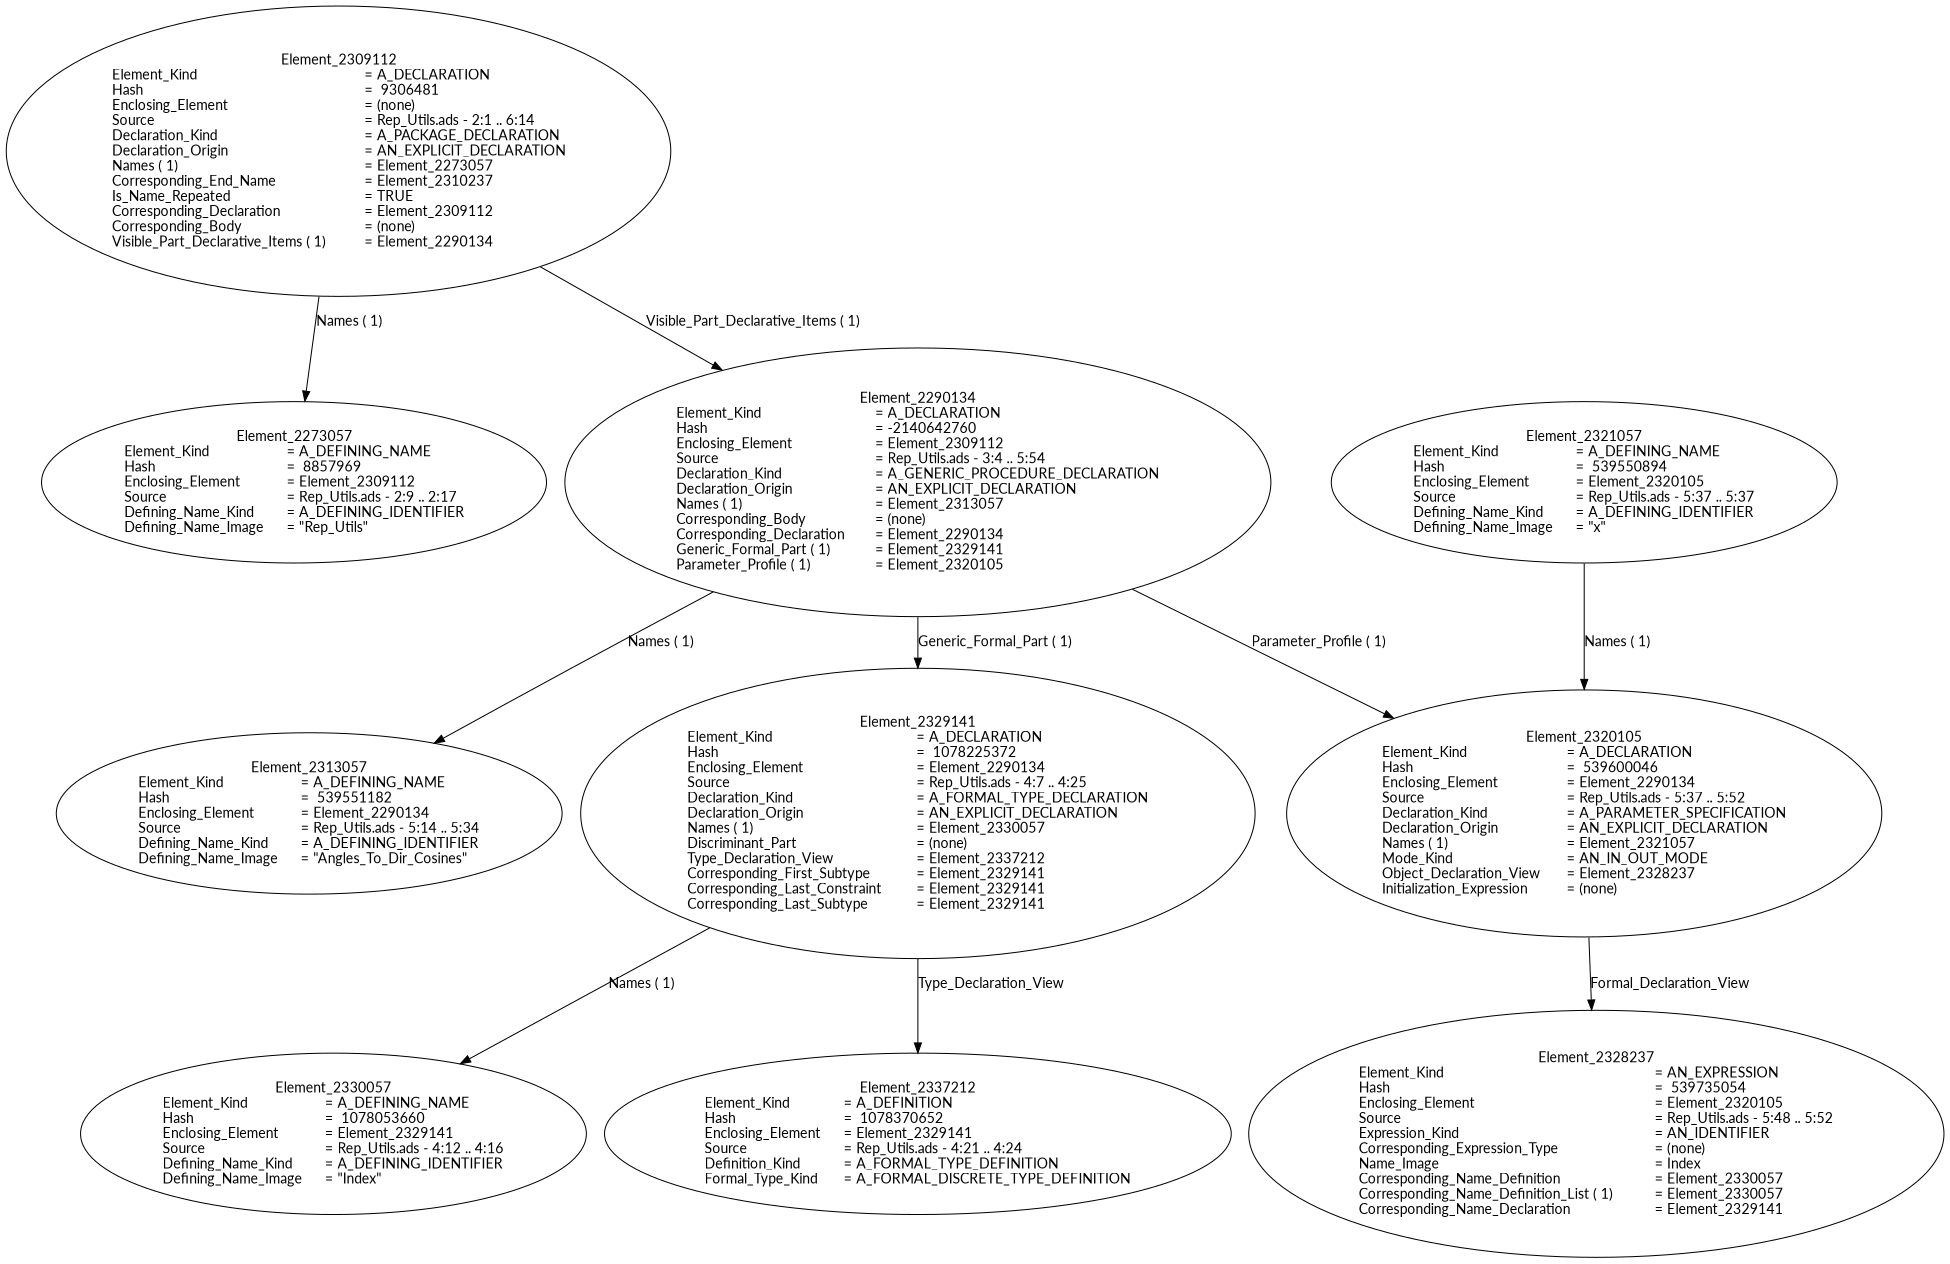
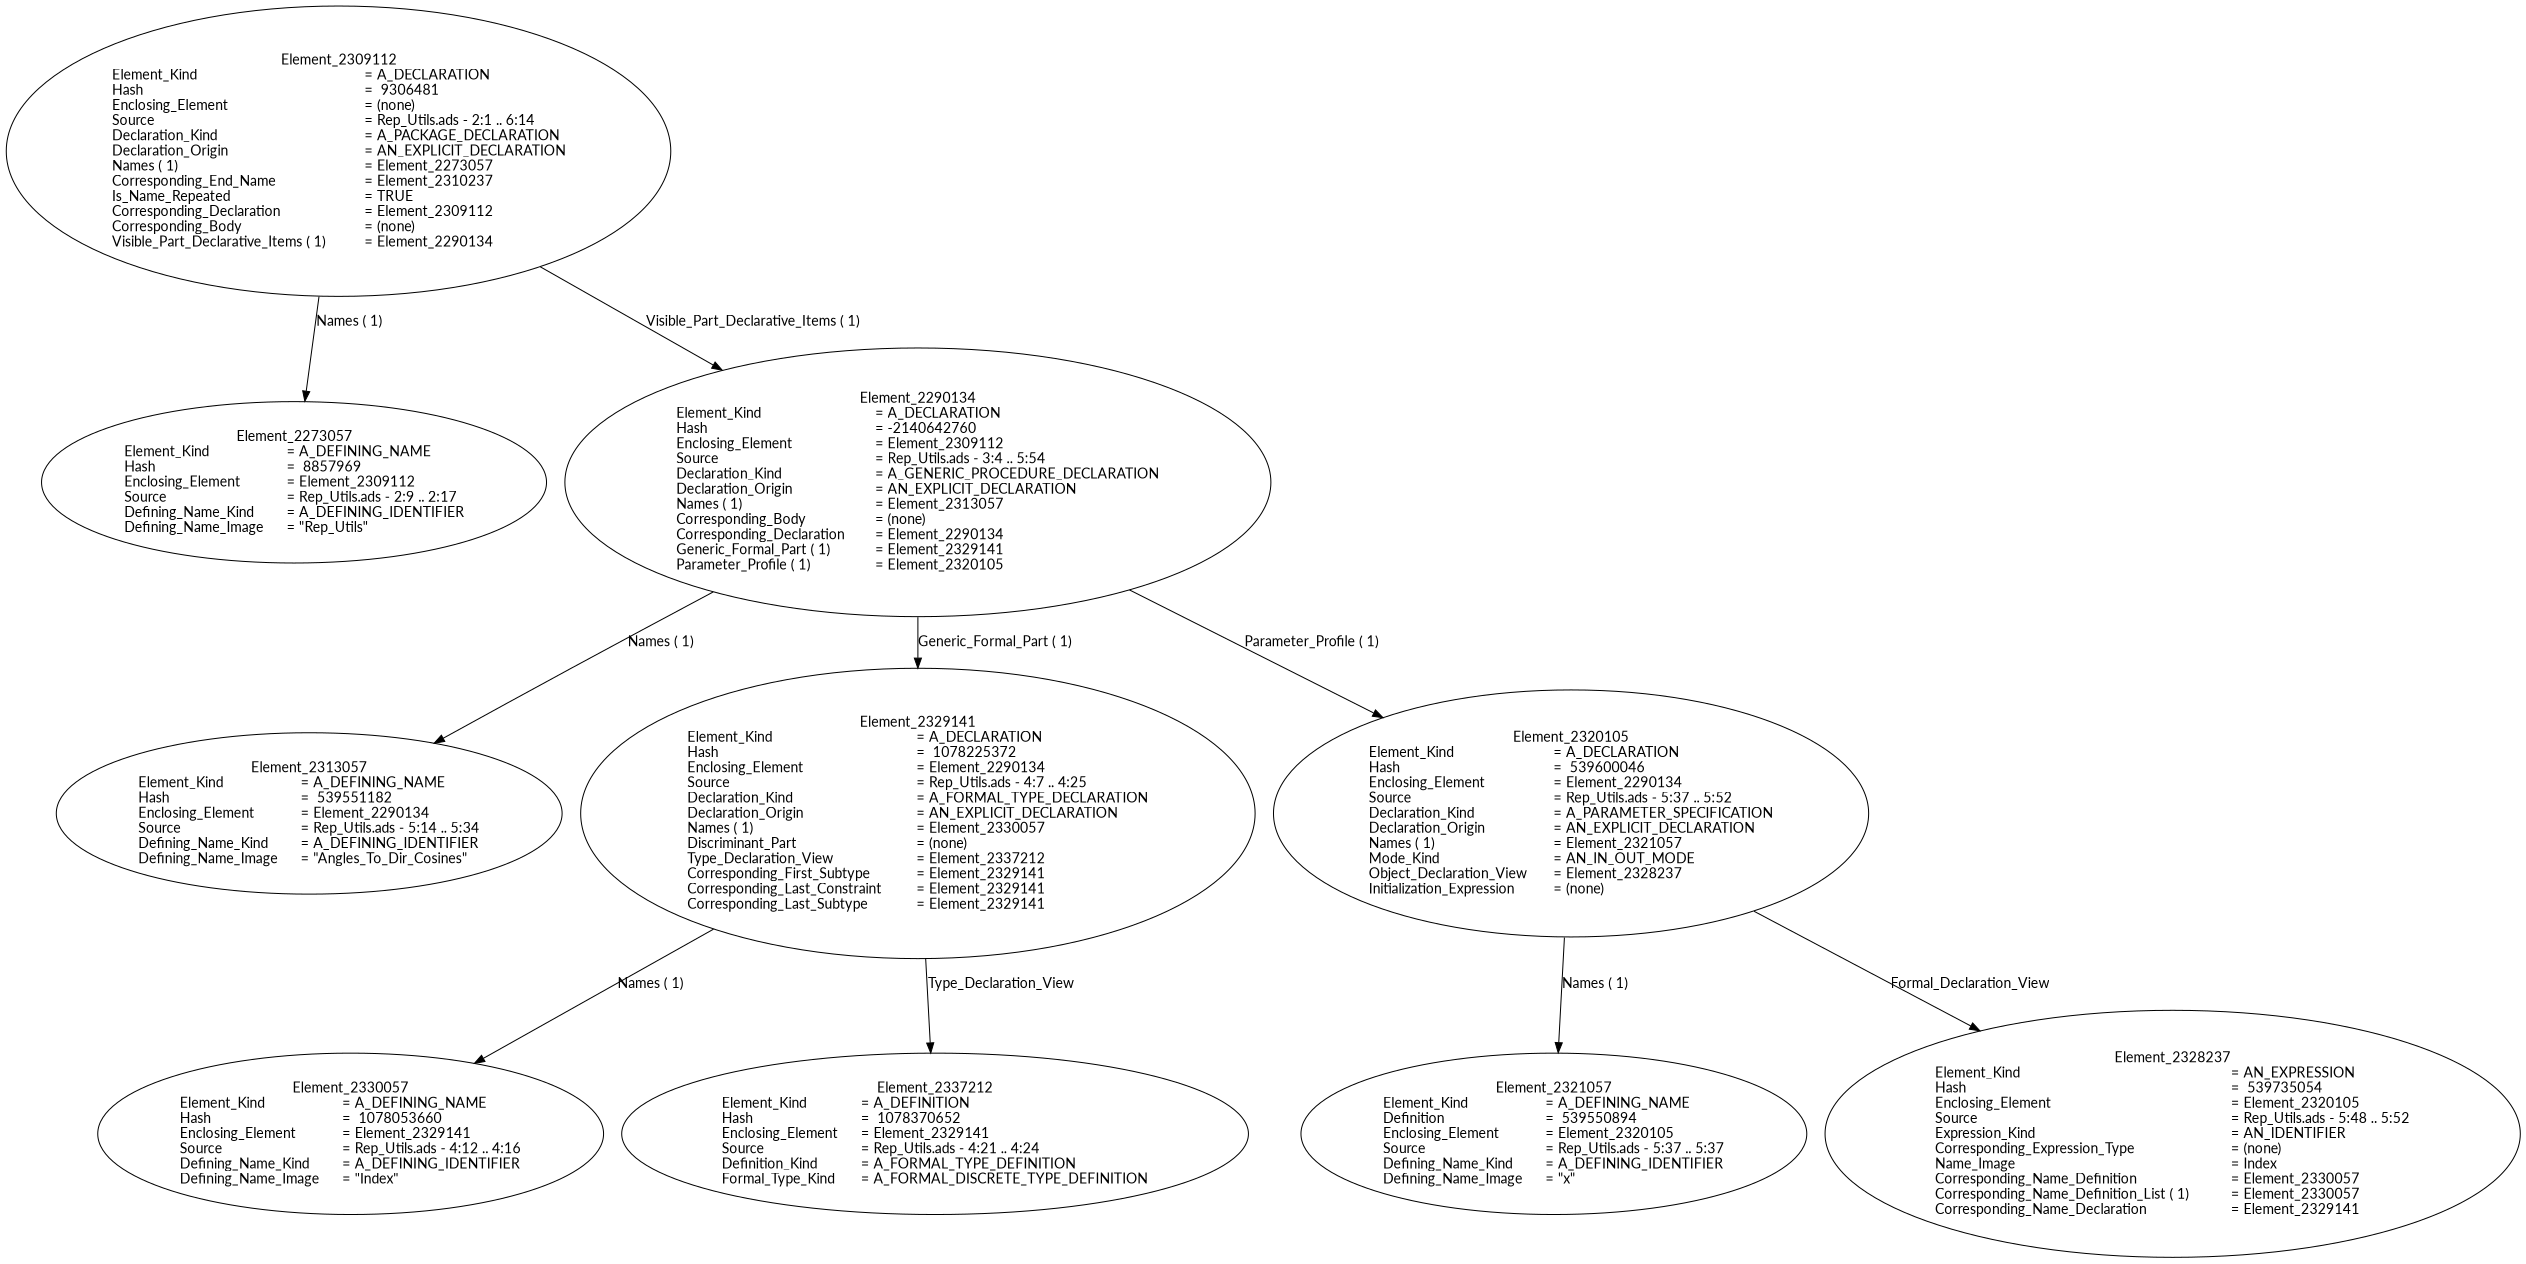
(1433, 467) -> (1418, 1119)
(1584, 621) -> (1562, 990)
